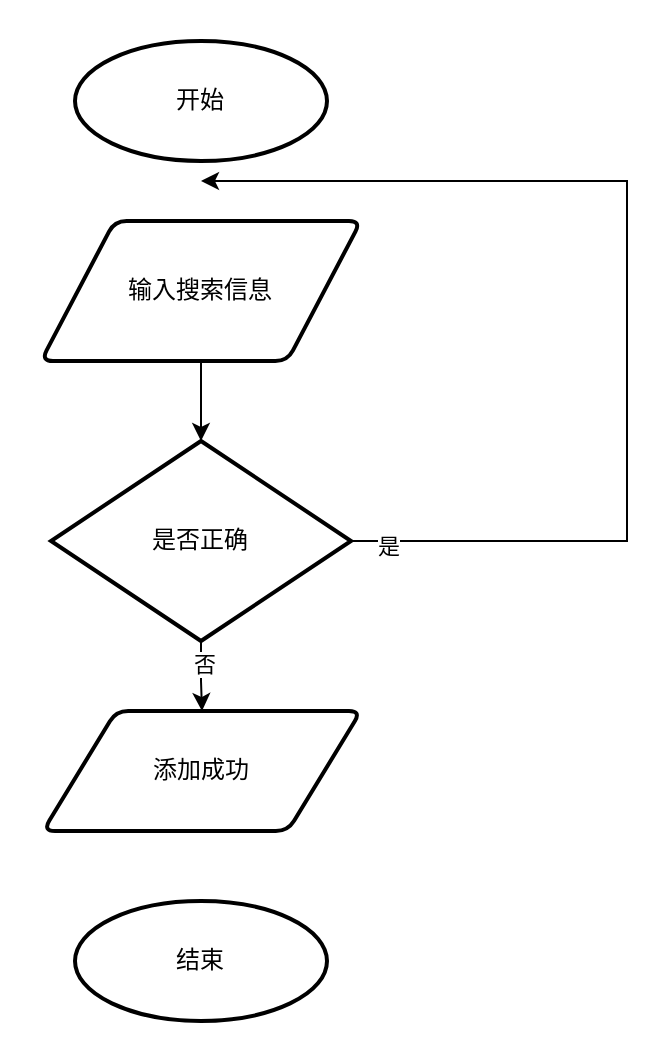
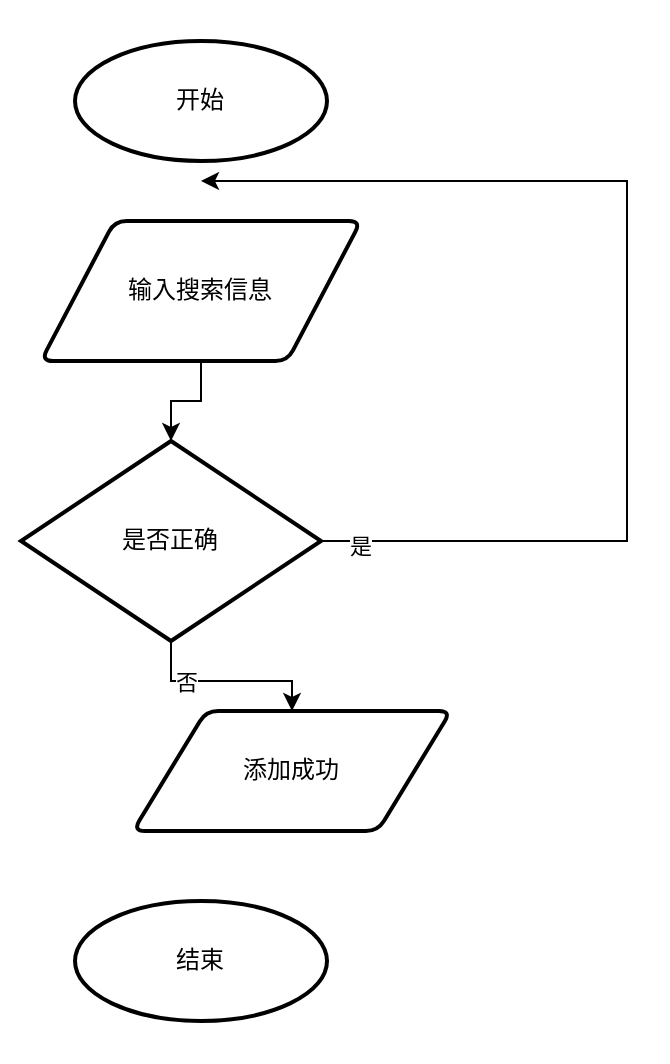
(201, 541) -> (171, 541)
(202, 771) -> (292, 771)
